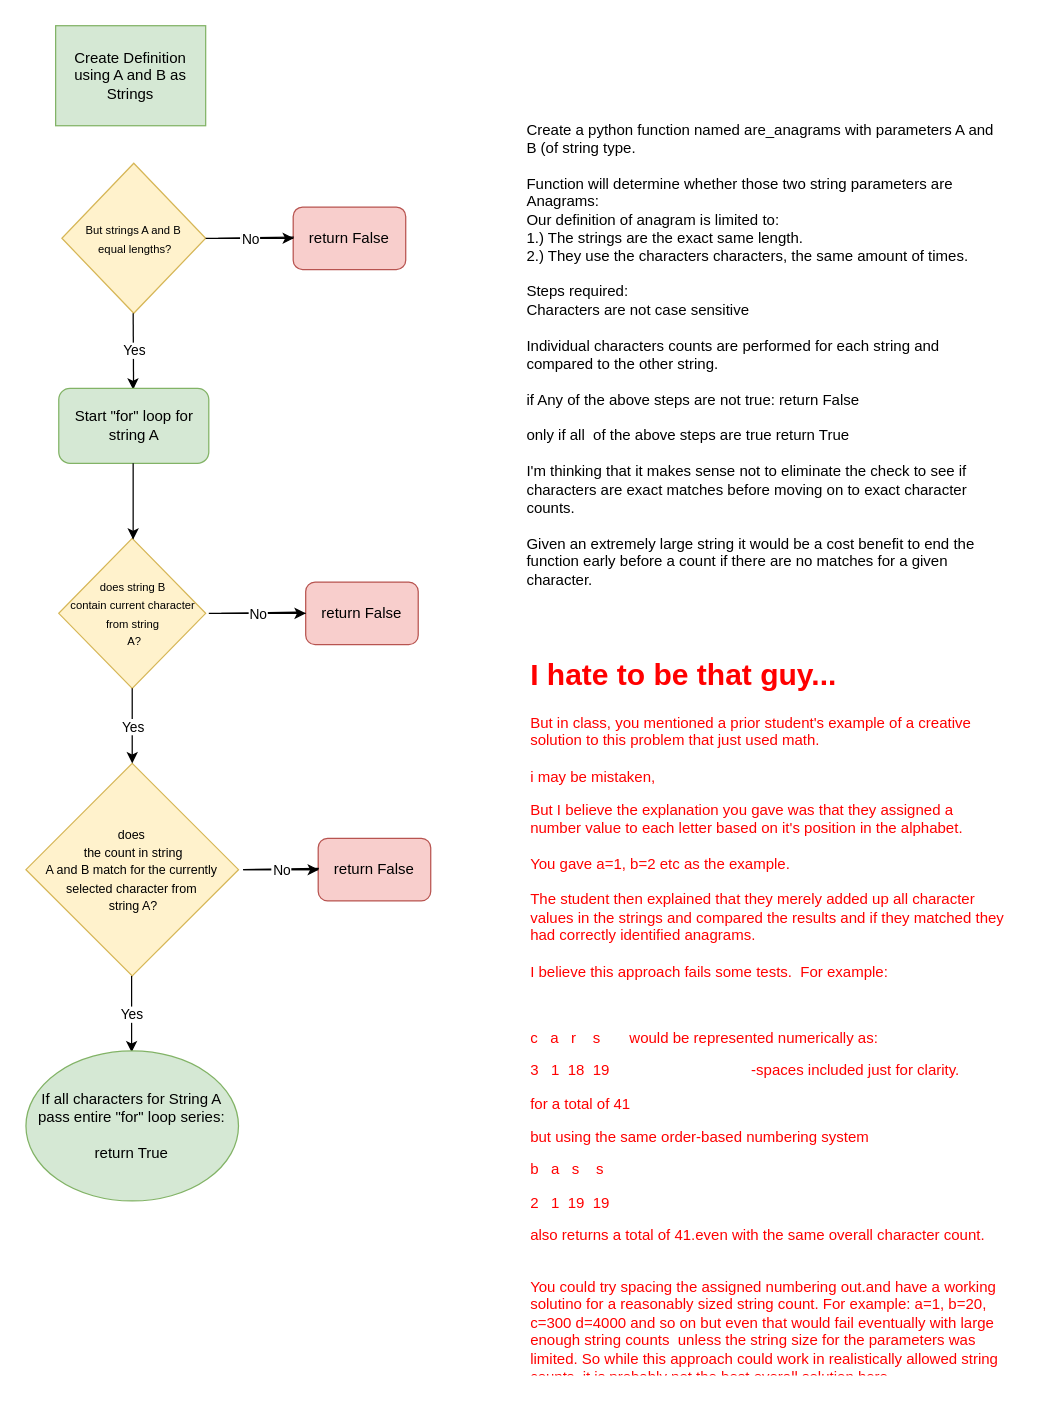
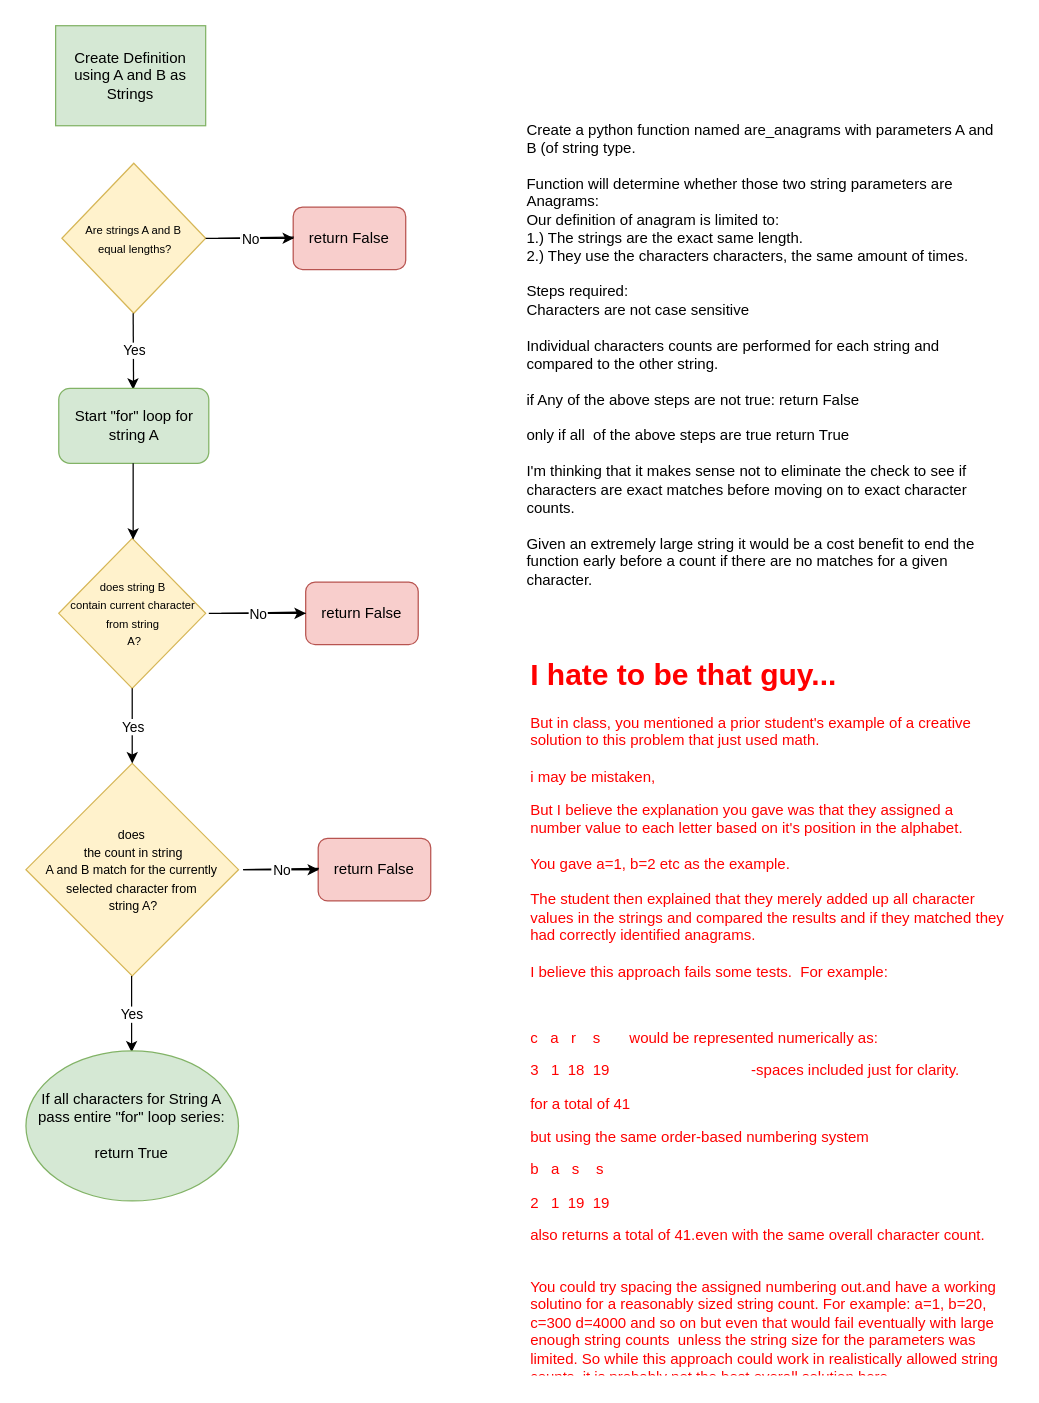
(134, 238) -> (134, 238)
